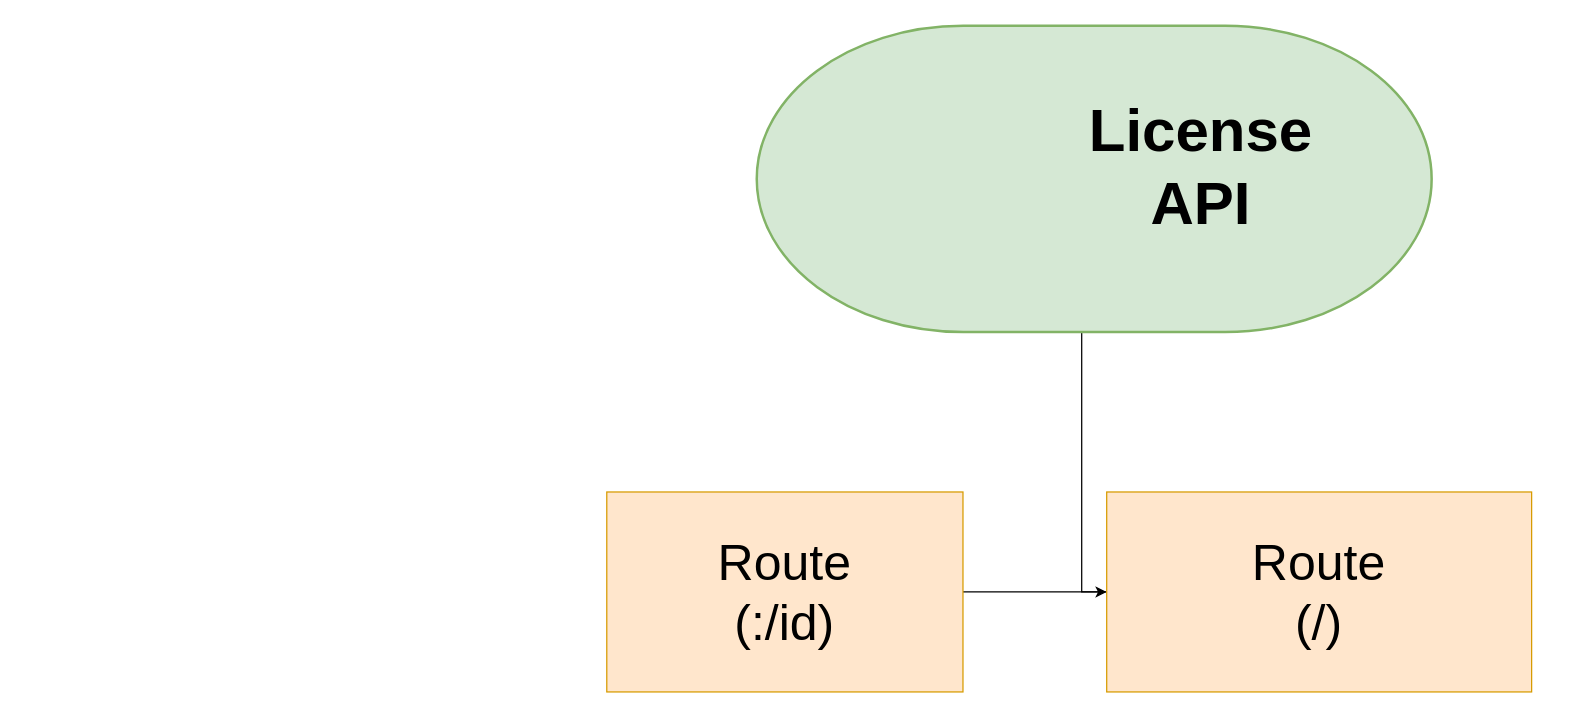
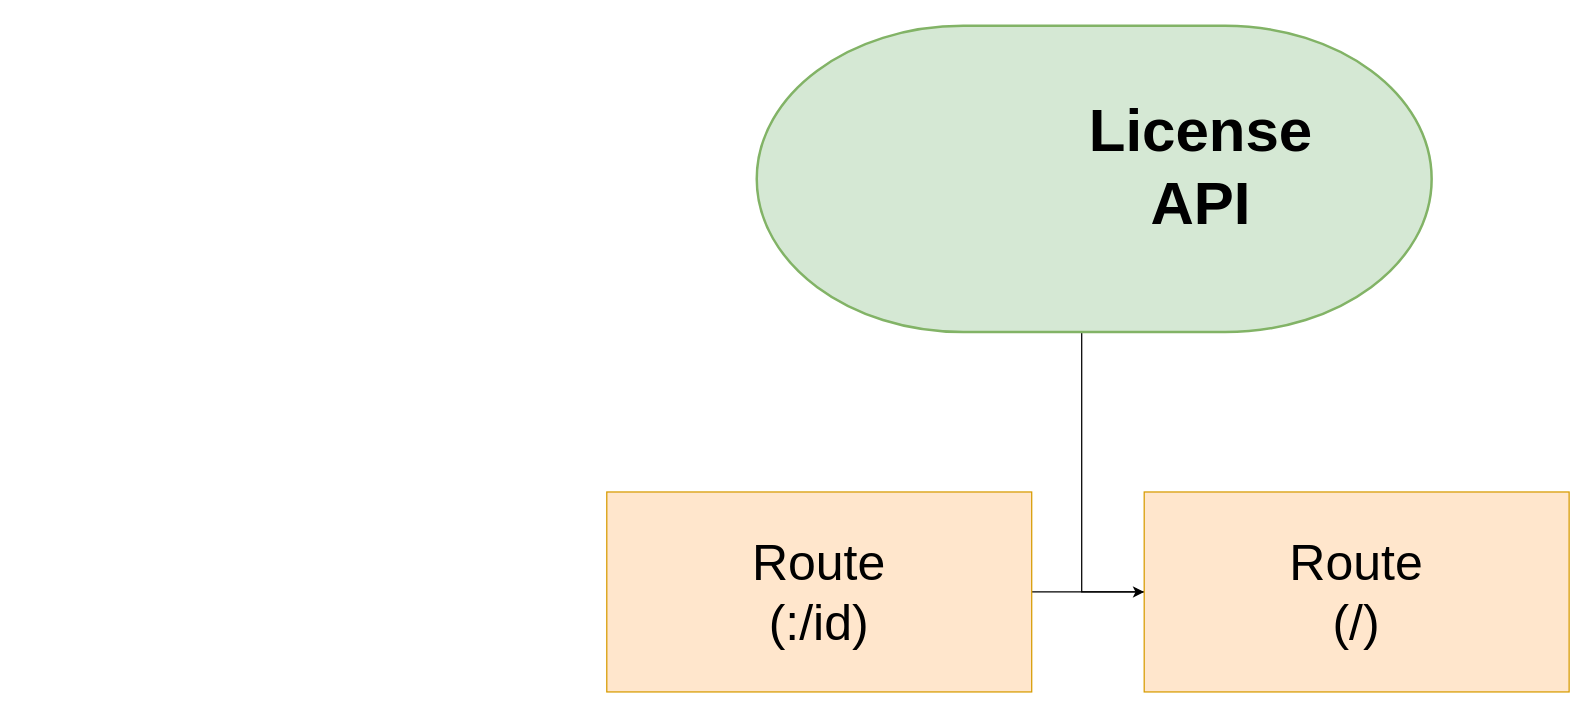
(785, 592) -> (819, 592)
(1319, 592) -> (1357, 592)
